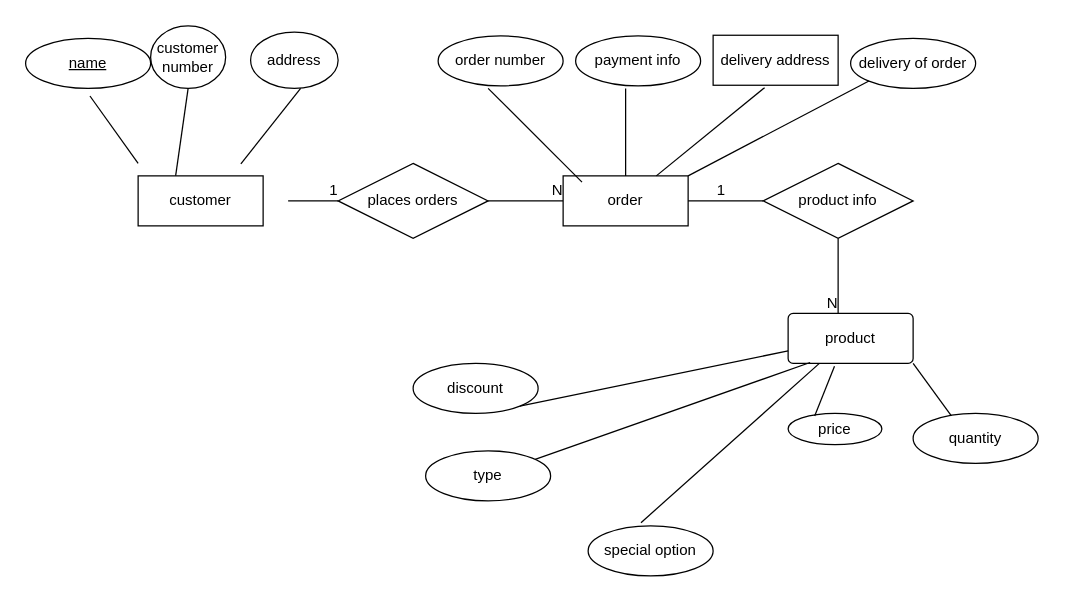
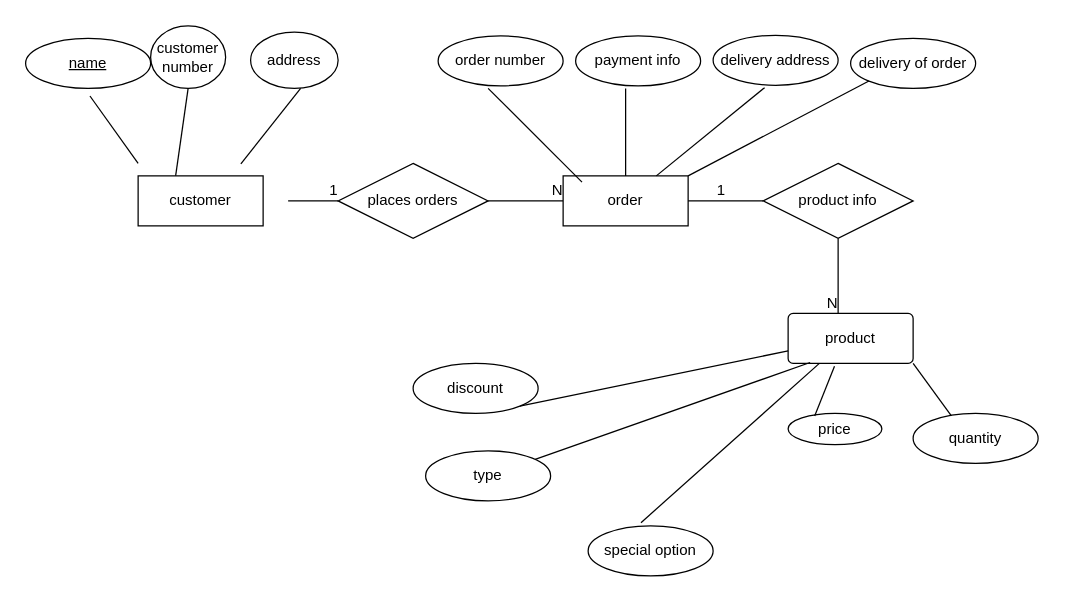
(776, 60) -> (776, 60)
